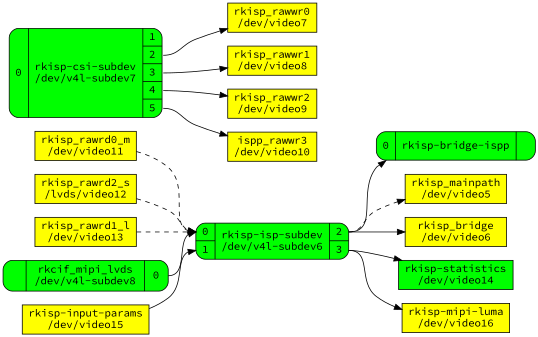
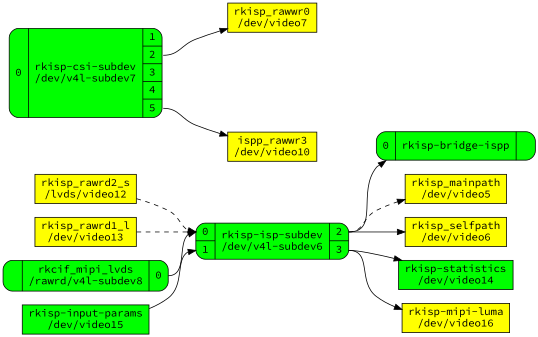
(272, 61) -> none
(272, 104) -> none
(86, 146) -> none
(456, 232) -> (456, 232)
(85, 281) -> (86, 281)
(86, 320) -> (86, 320)
